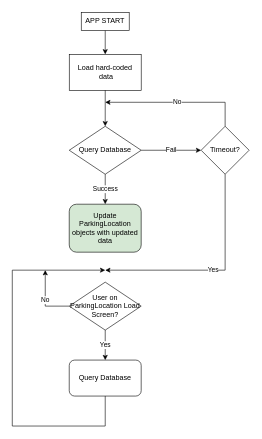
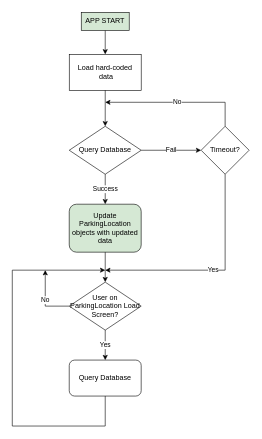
(105, 21) -> (105, 21)
none -> (105, 276)
